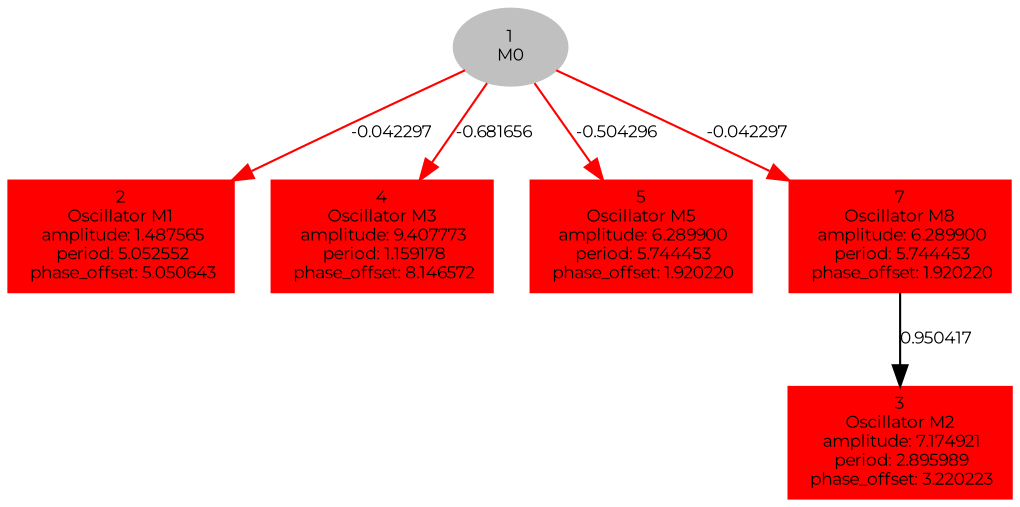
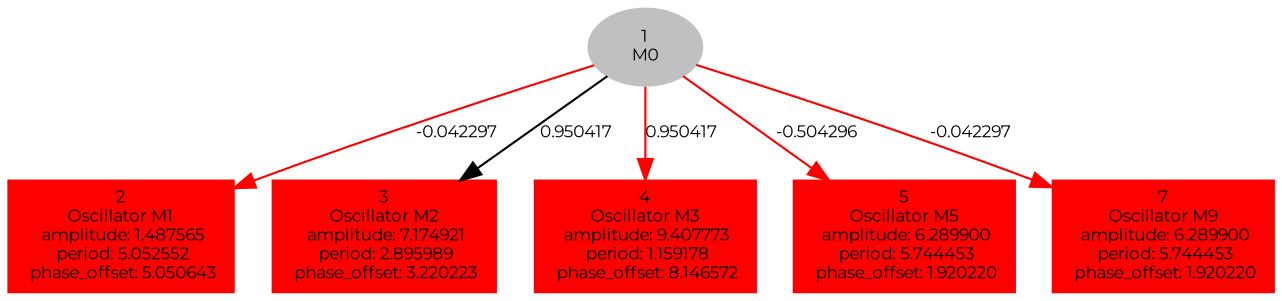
(497, 133) -> (684, 133)
(900, 216) -> (1163, 216)
(900, 329) -> (542, 122)
